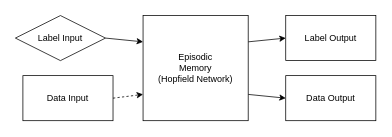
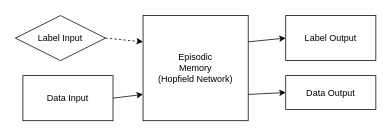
(122, 40) -> (122, 40)
(125, 96) -> (125, 96)
(330, 98) -> (330, 92)
